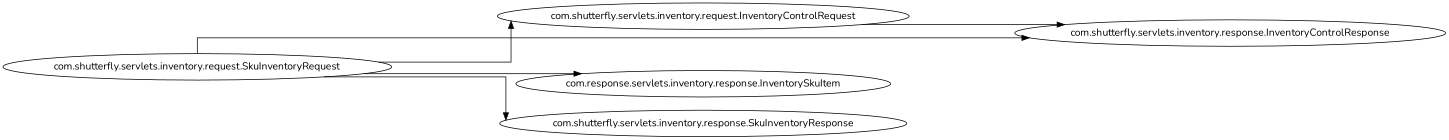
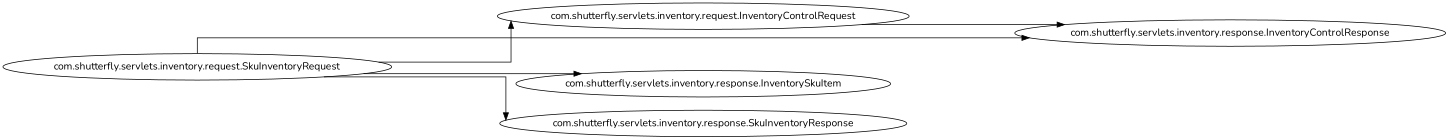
(703, 84) -> (703, 84)
